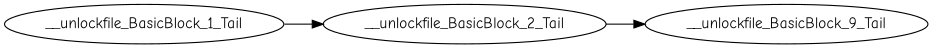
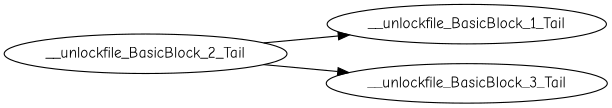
(298, 24) -> (301, 39)
(787, 24) -> (467, 83)
